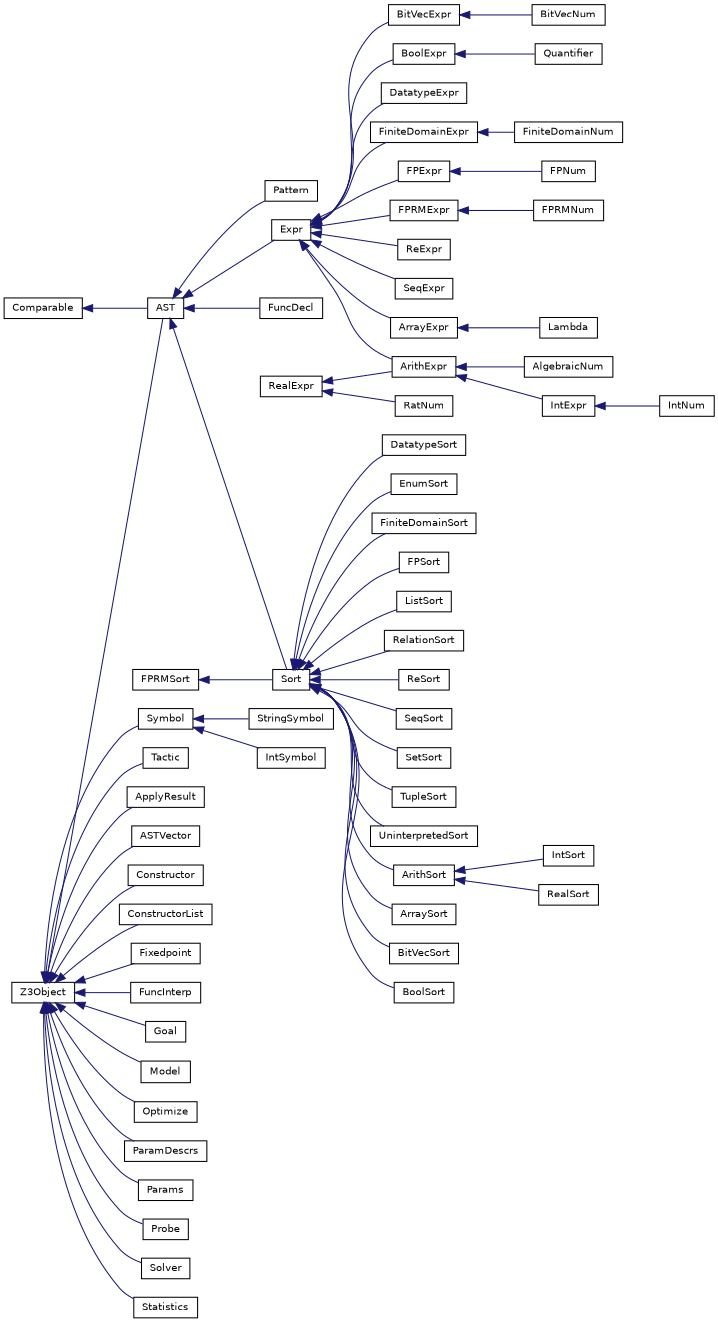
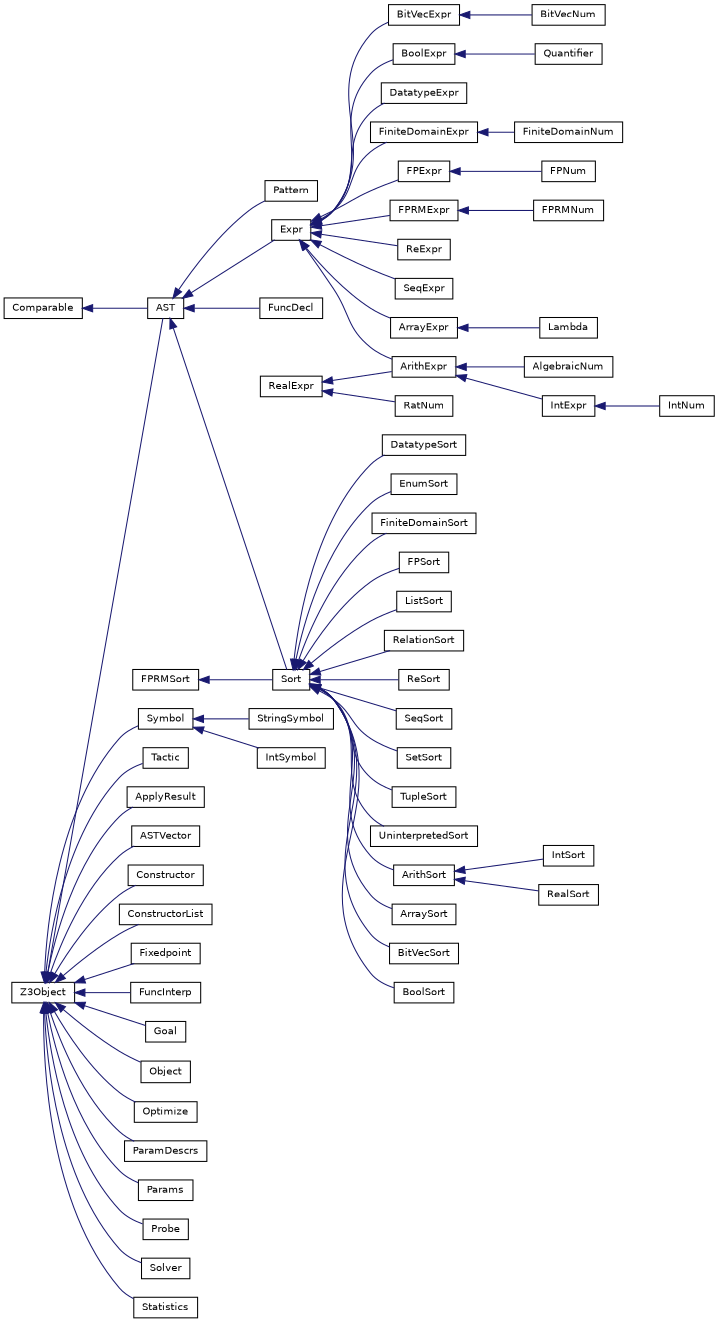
(166, 1072) -> (166, 1072)
